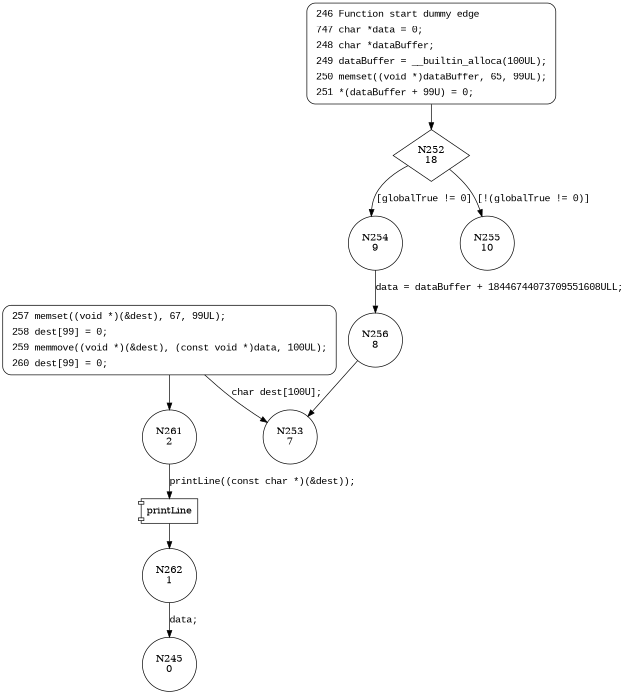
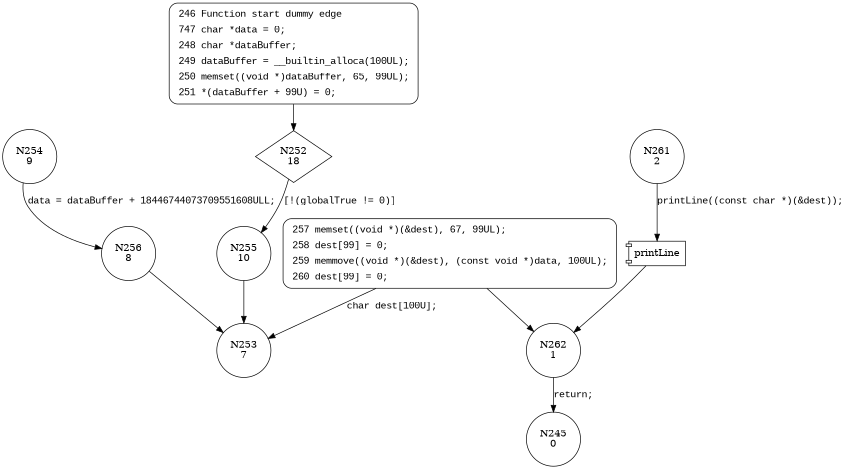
(384, 183) -> none
none -> (244, 298)
(169, 389) -> (508, 308)
(184, 620) -> (573, 395)
